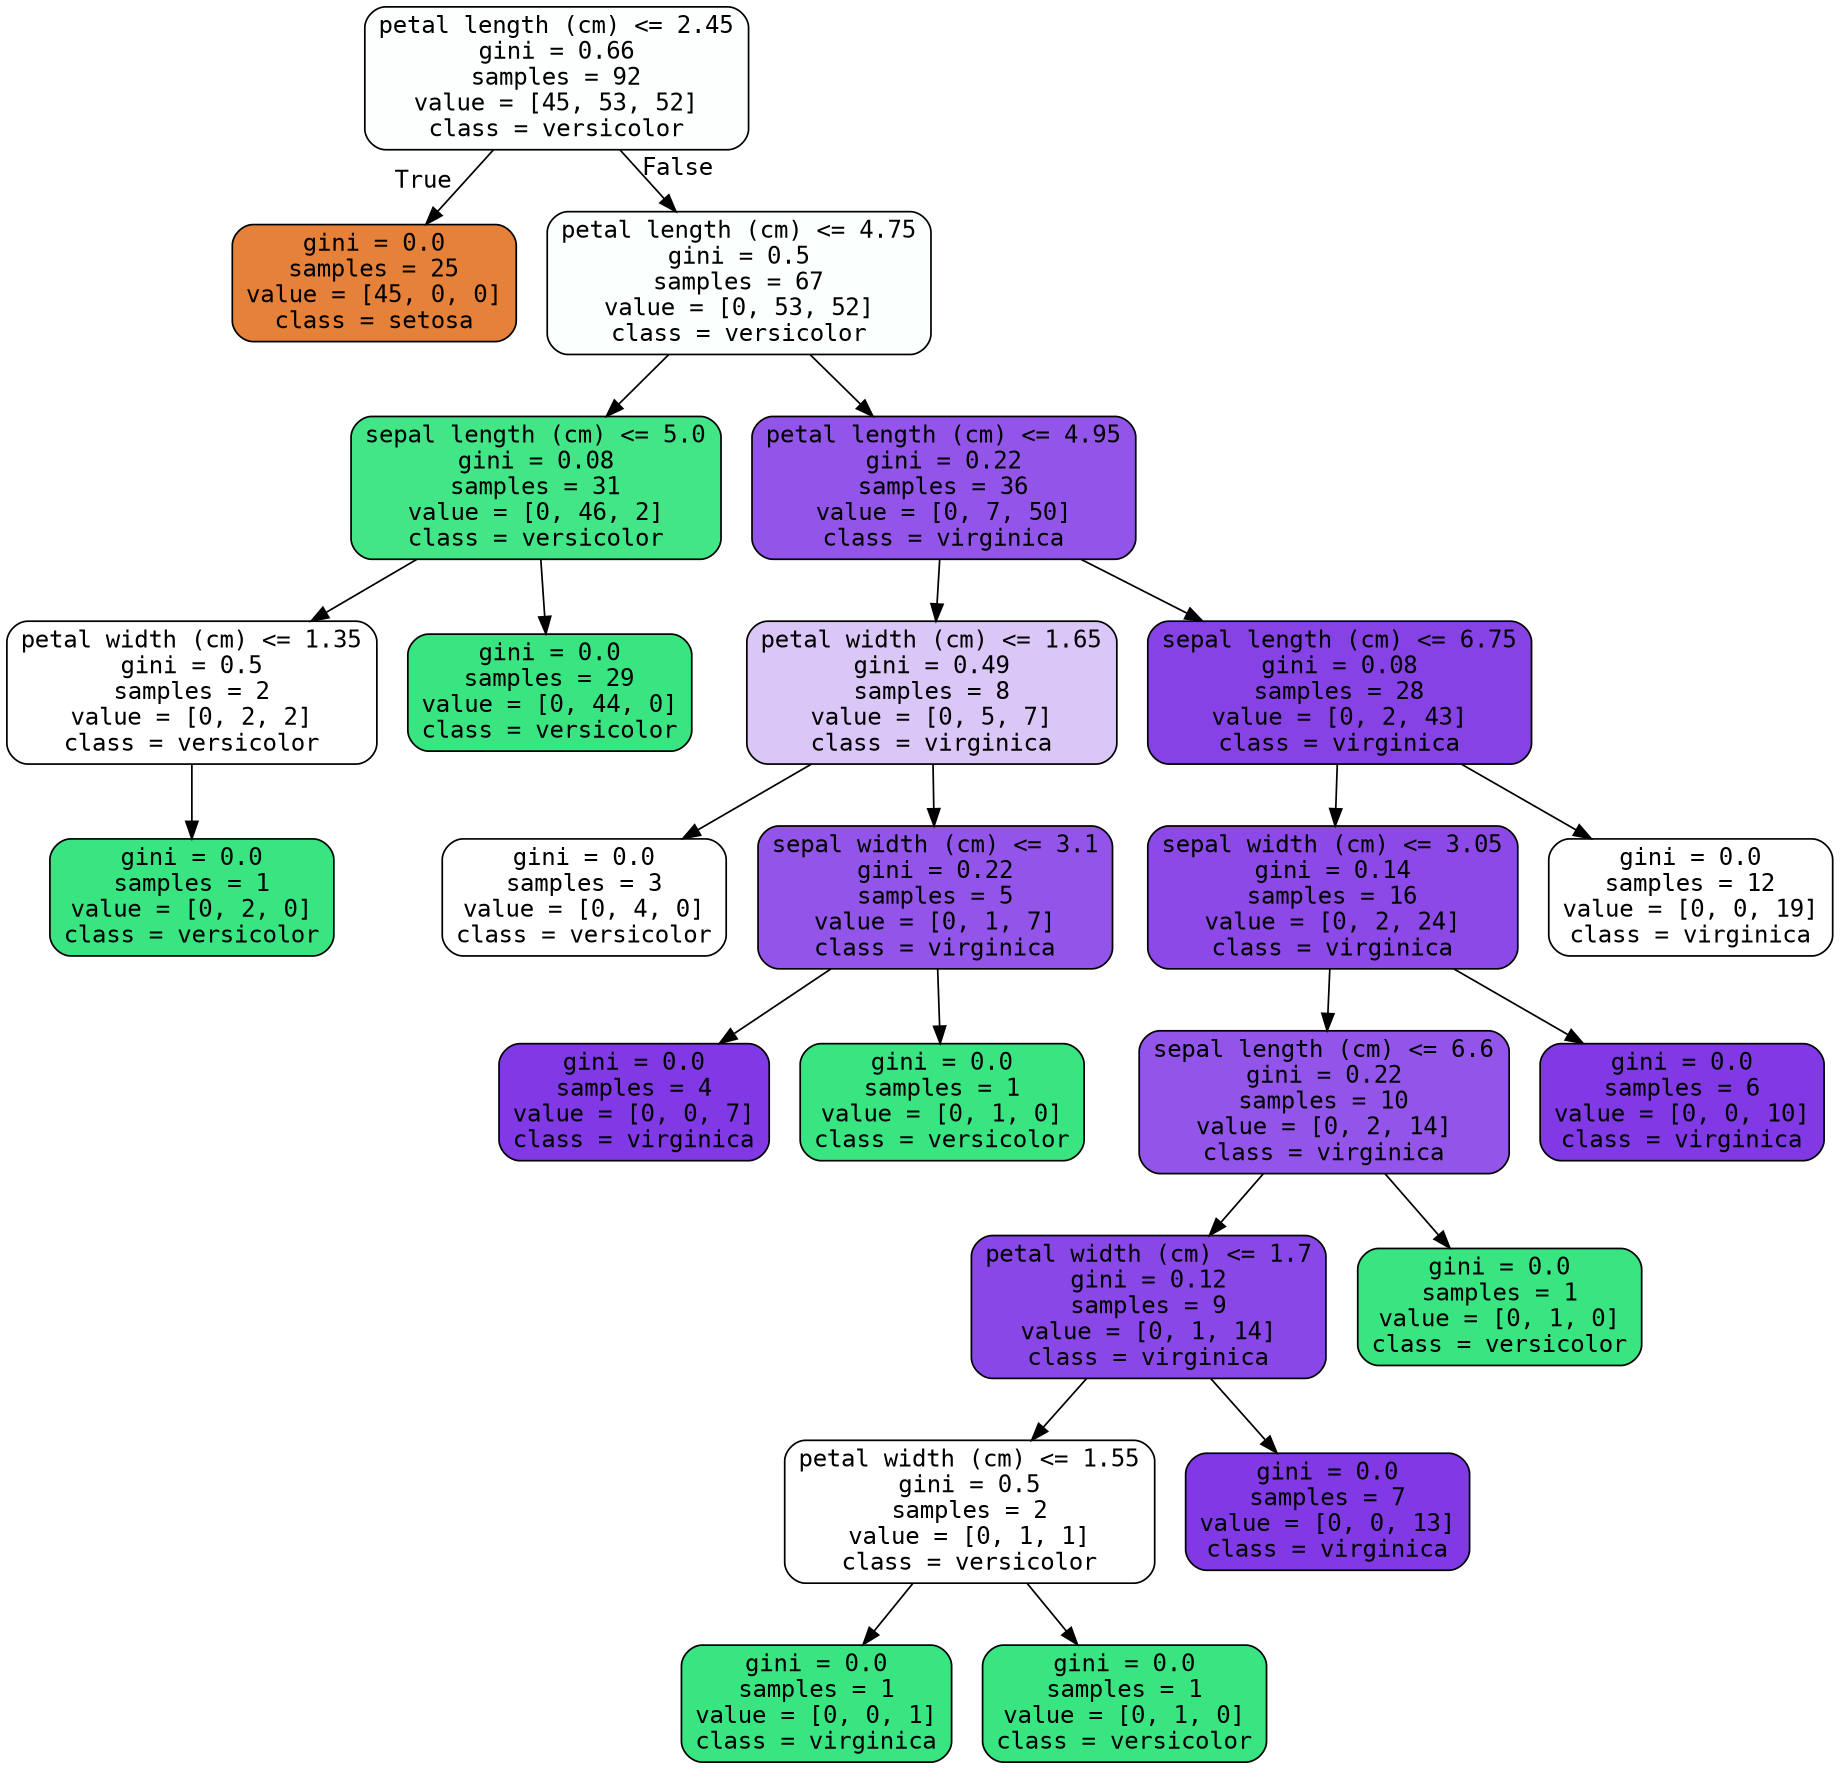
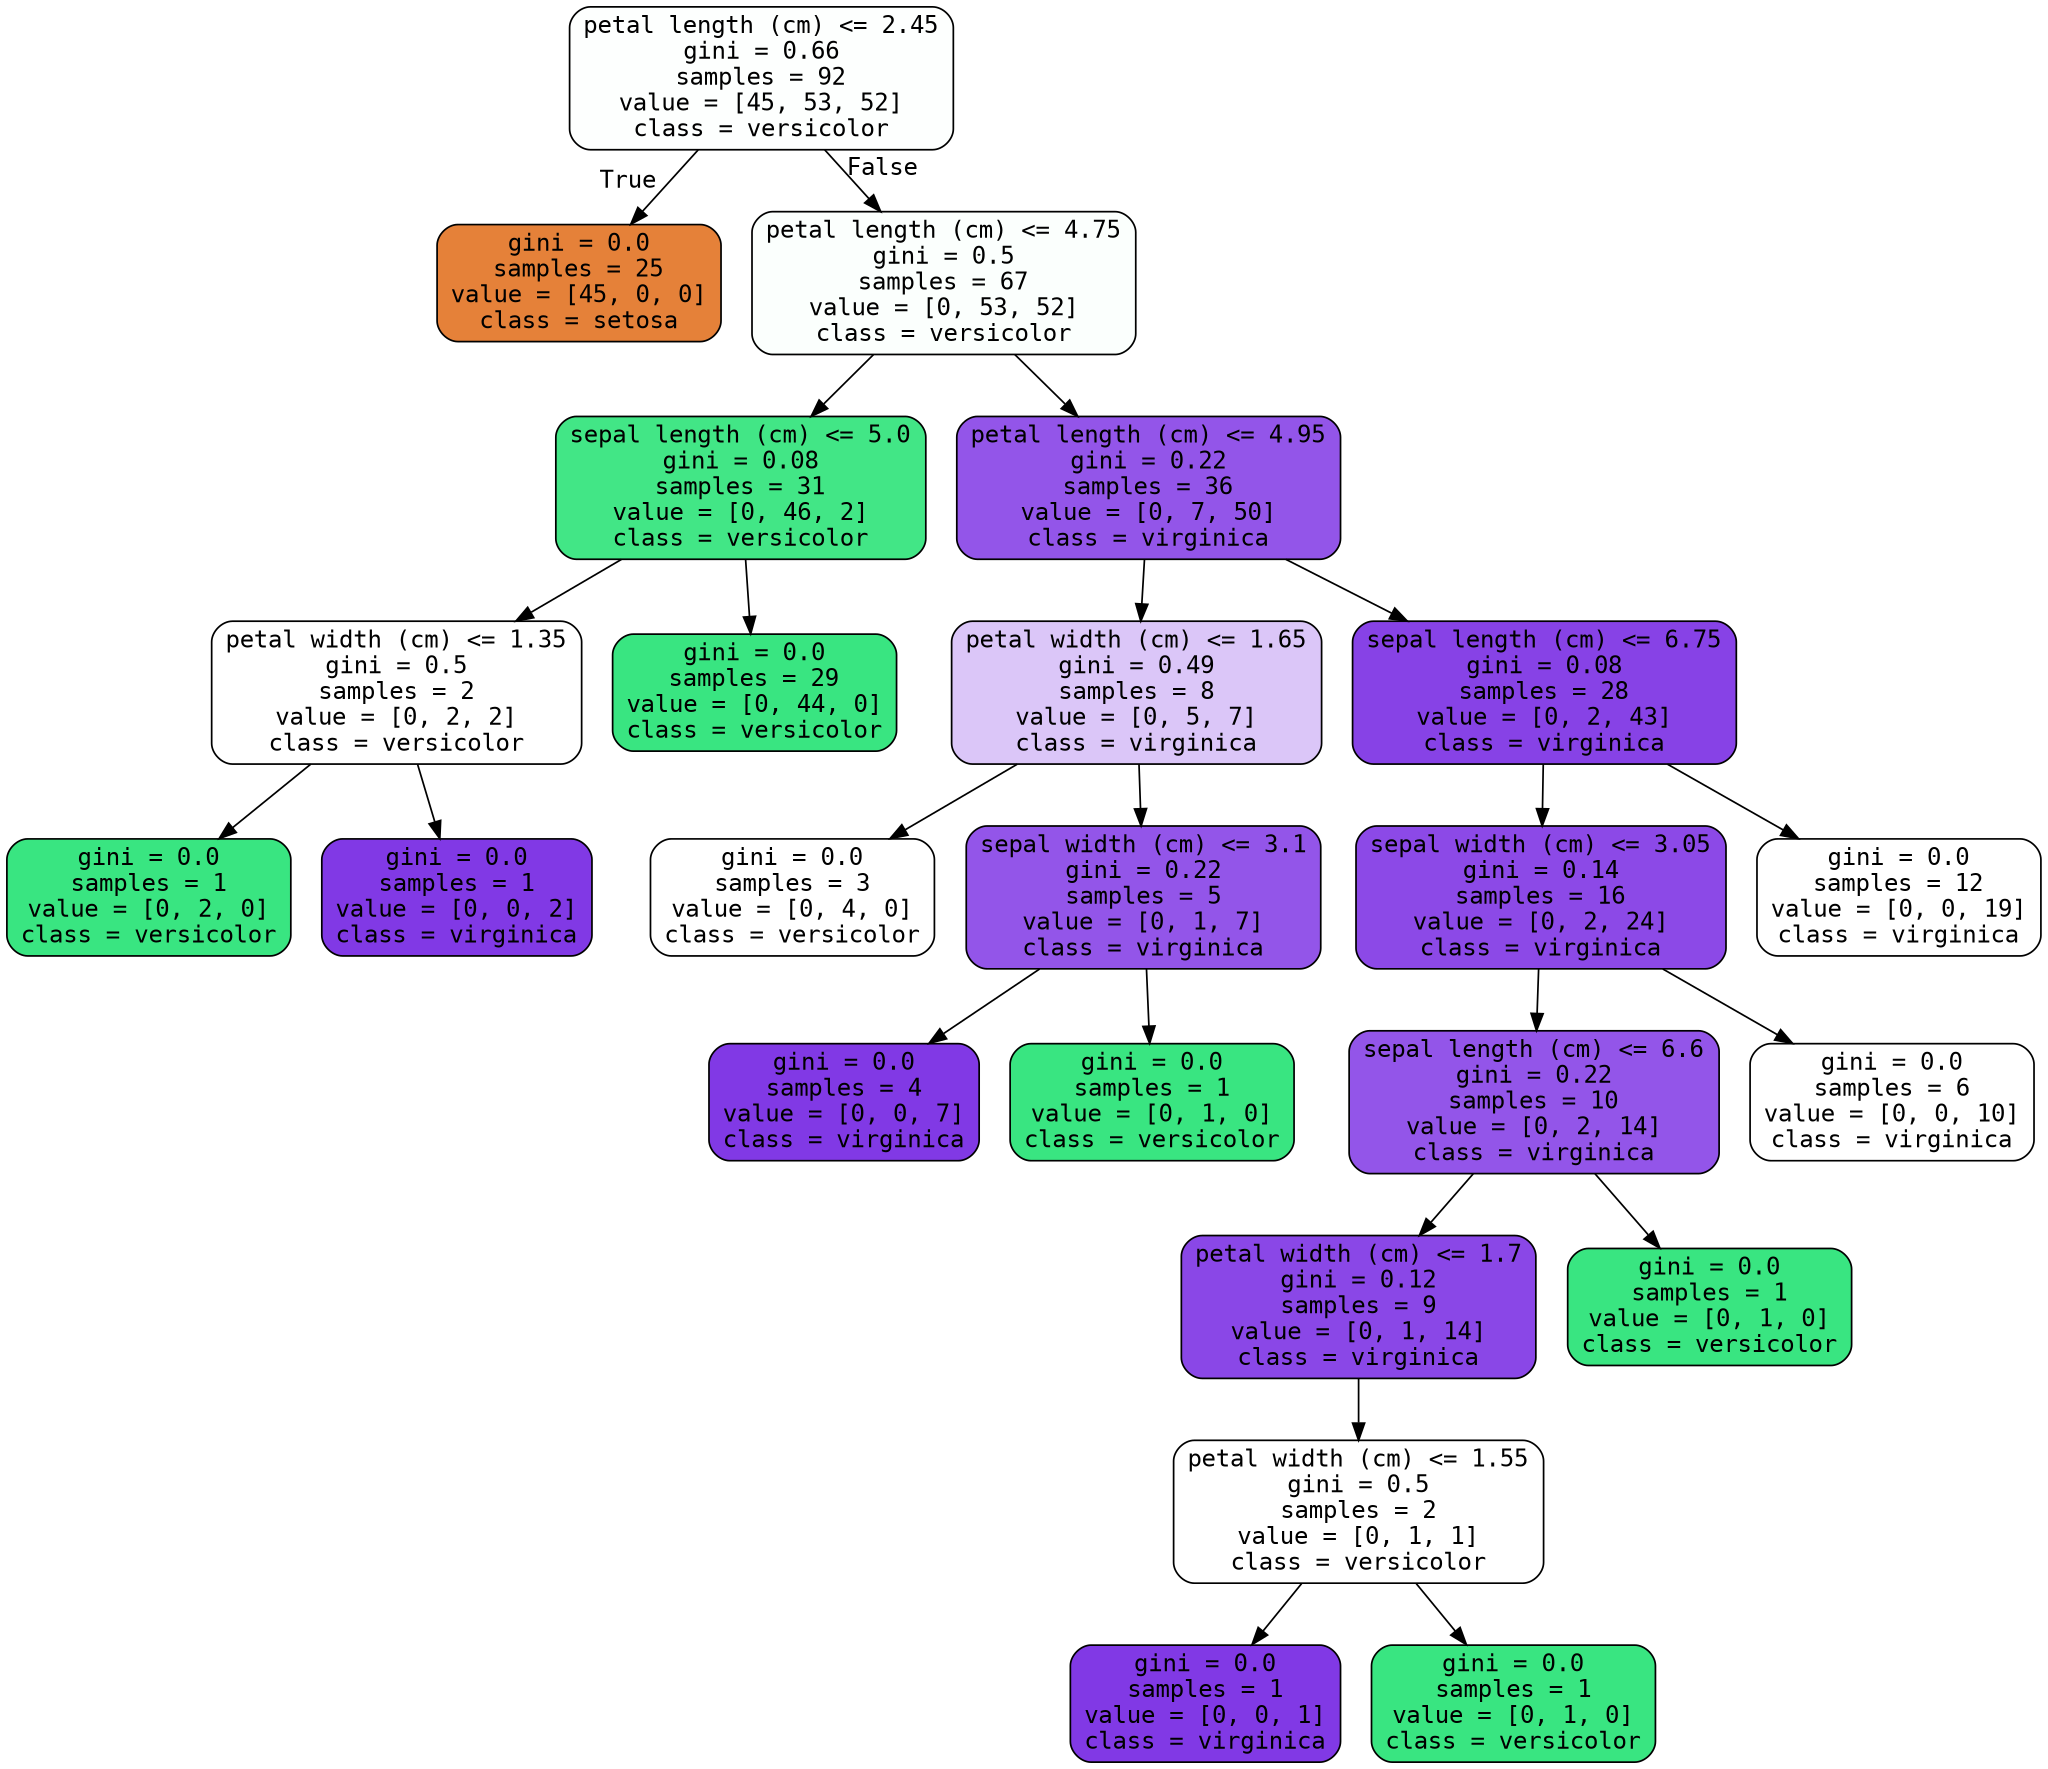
none -> (457, 897)
(1682, 1102) -> (1892, 1102)
(1328, 1512) -> none
(817, 1704) -> (1205, 1704)
